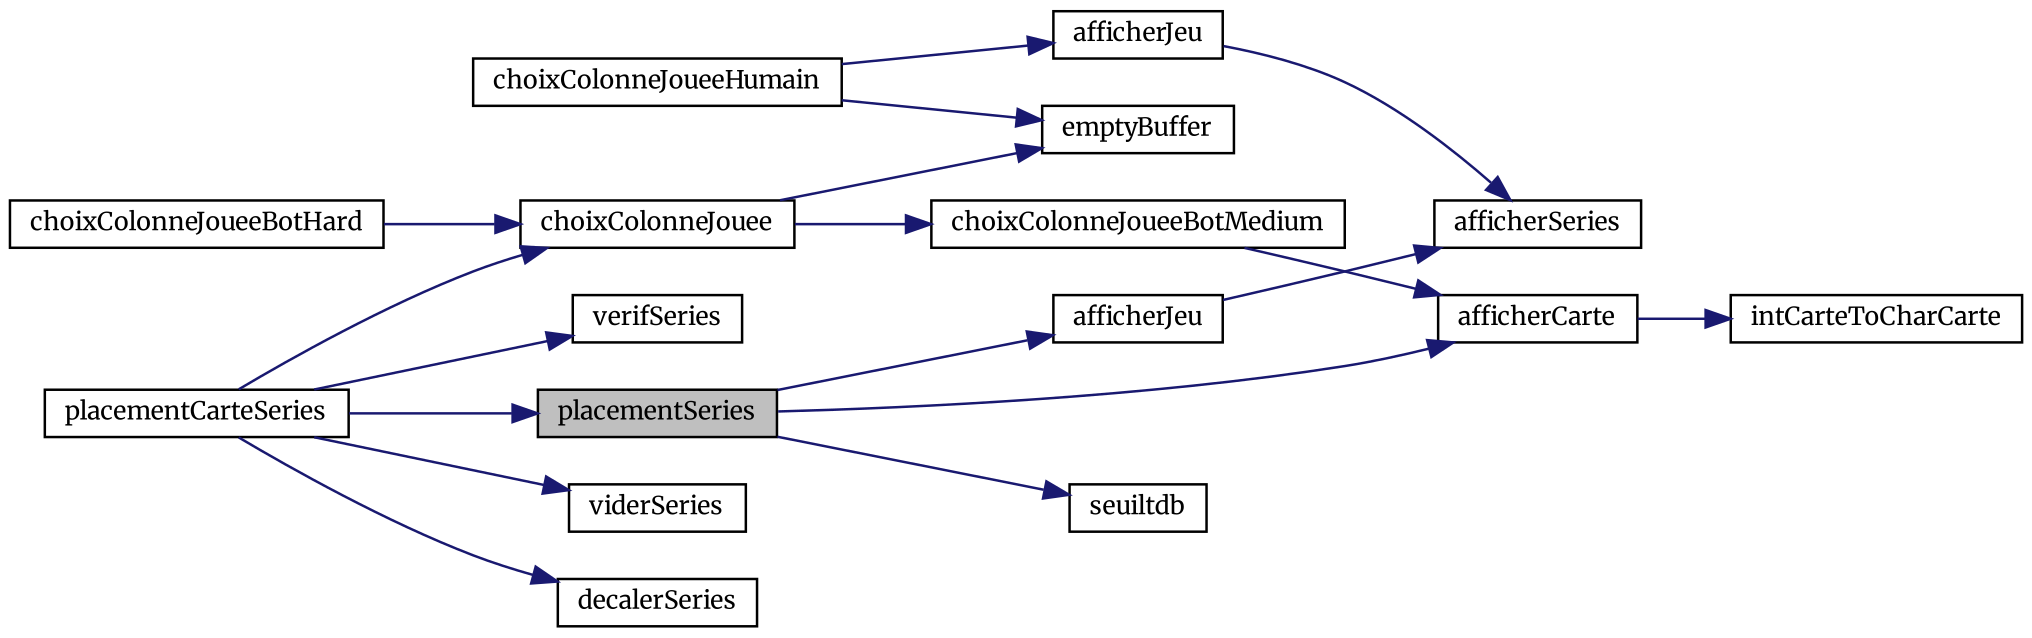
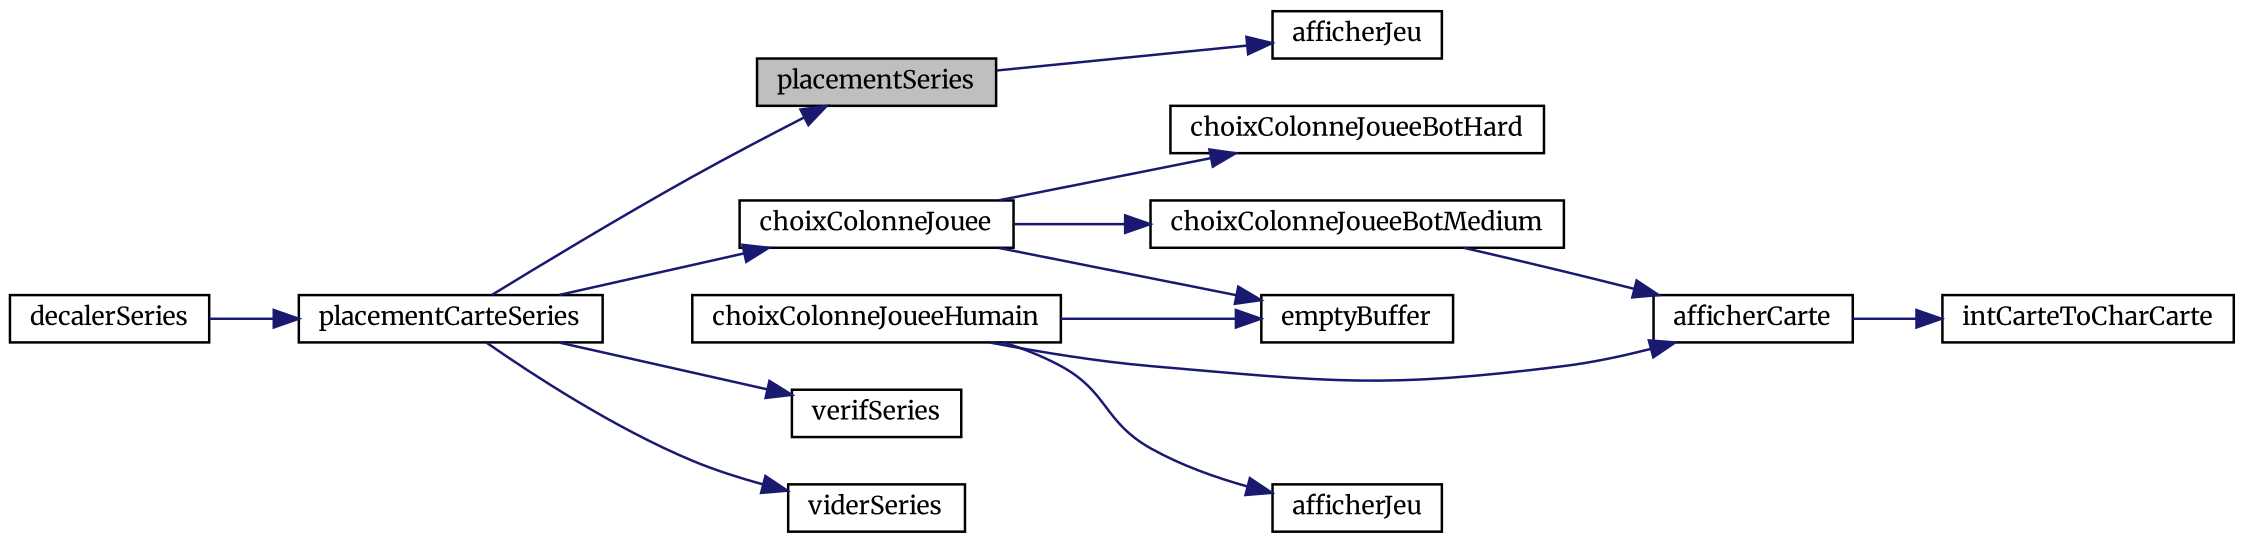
(439, 224) -> (1105, 179)
(1538, 224) -> none
(1105, 394) -> (1320, 379)
(1138, 508) -> none
(382, 515) -> (241, 319)
